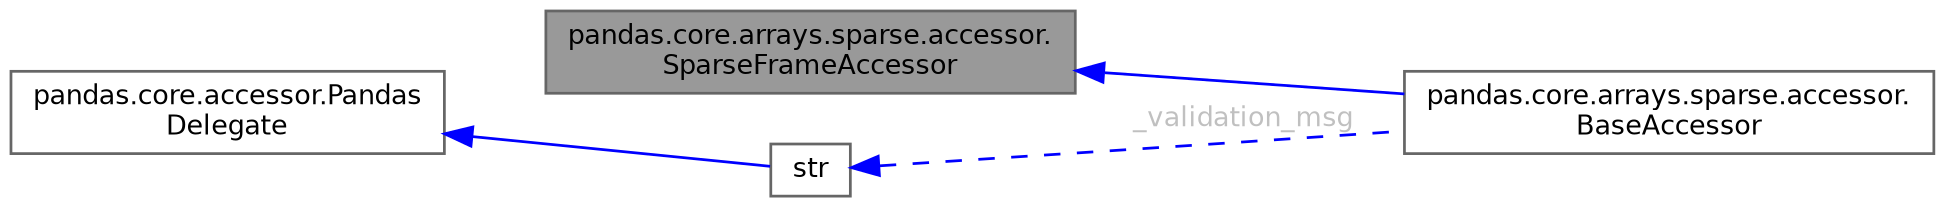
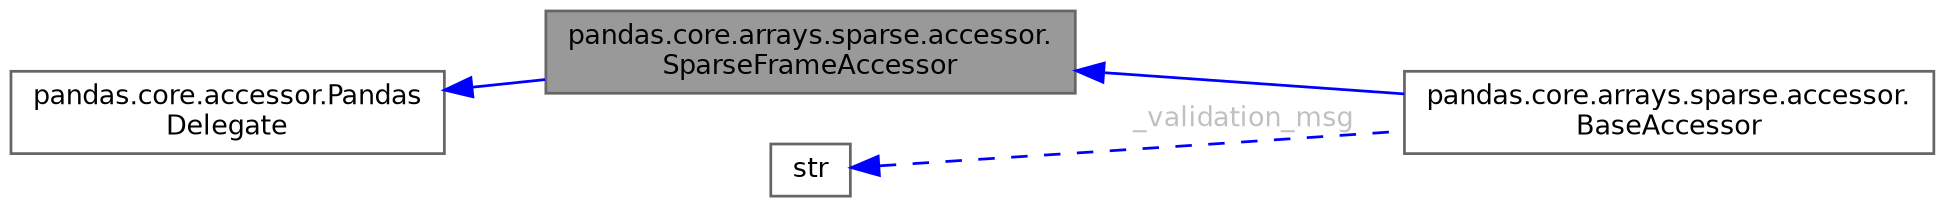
(621, 151) -> (509, 83)
